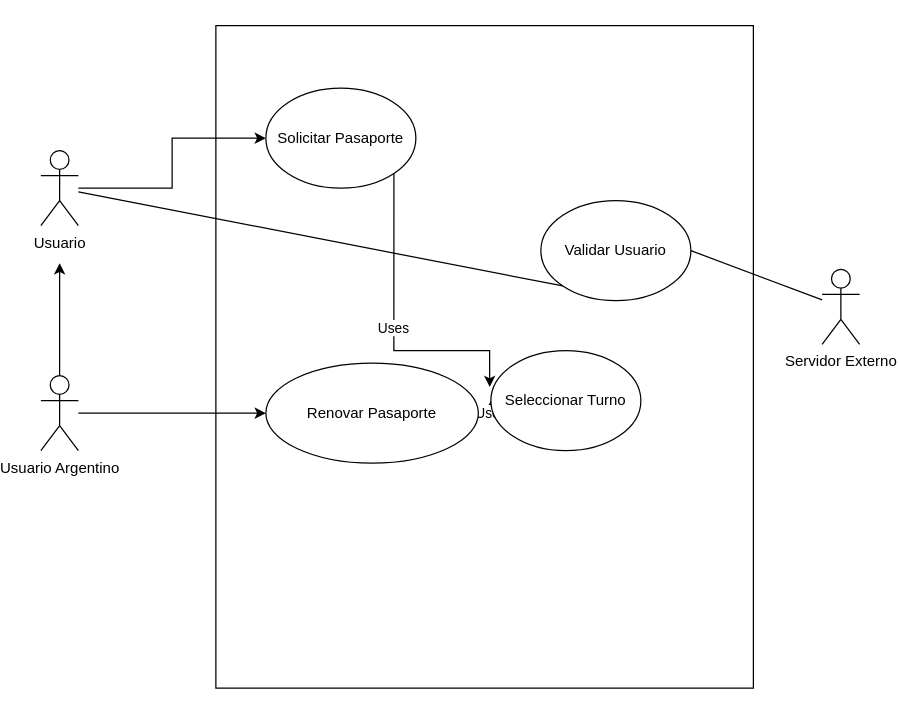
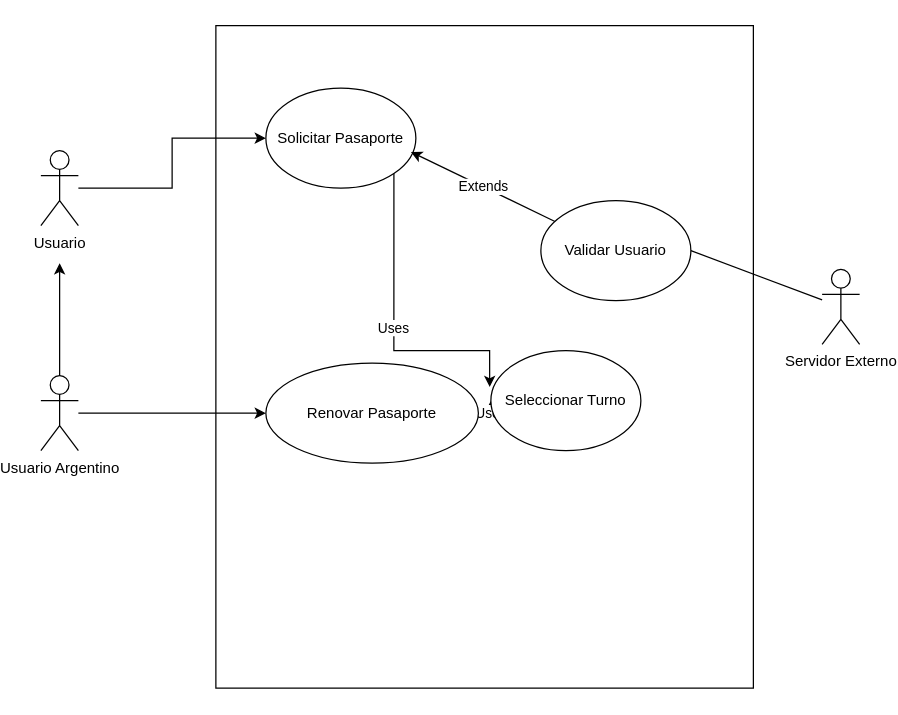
none -> (487, 189)
(320, 239) -> none
